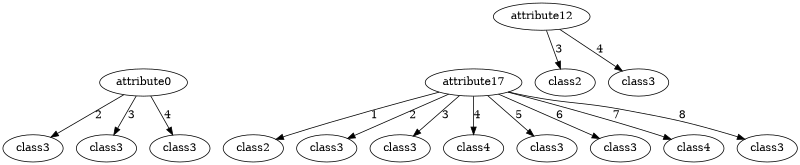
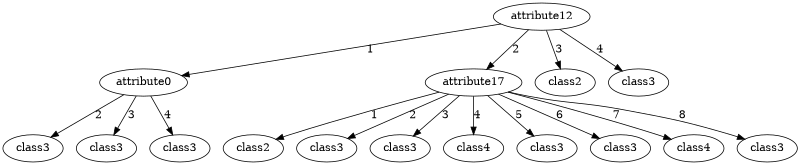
none -> (510, 47)
none -> (345, 49)
